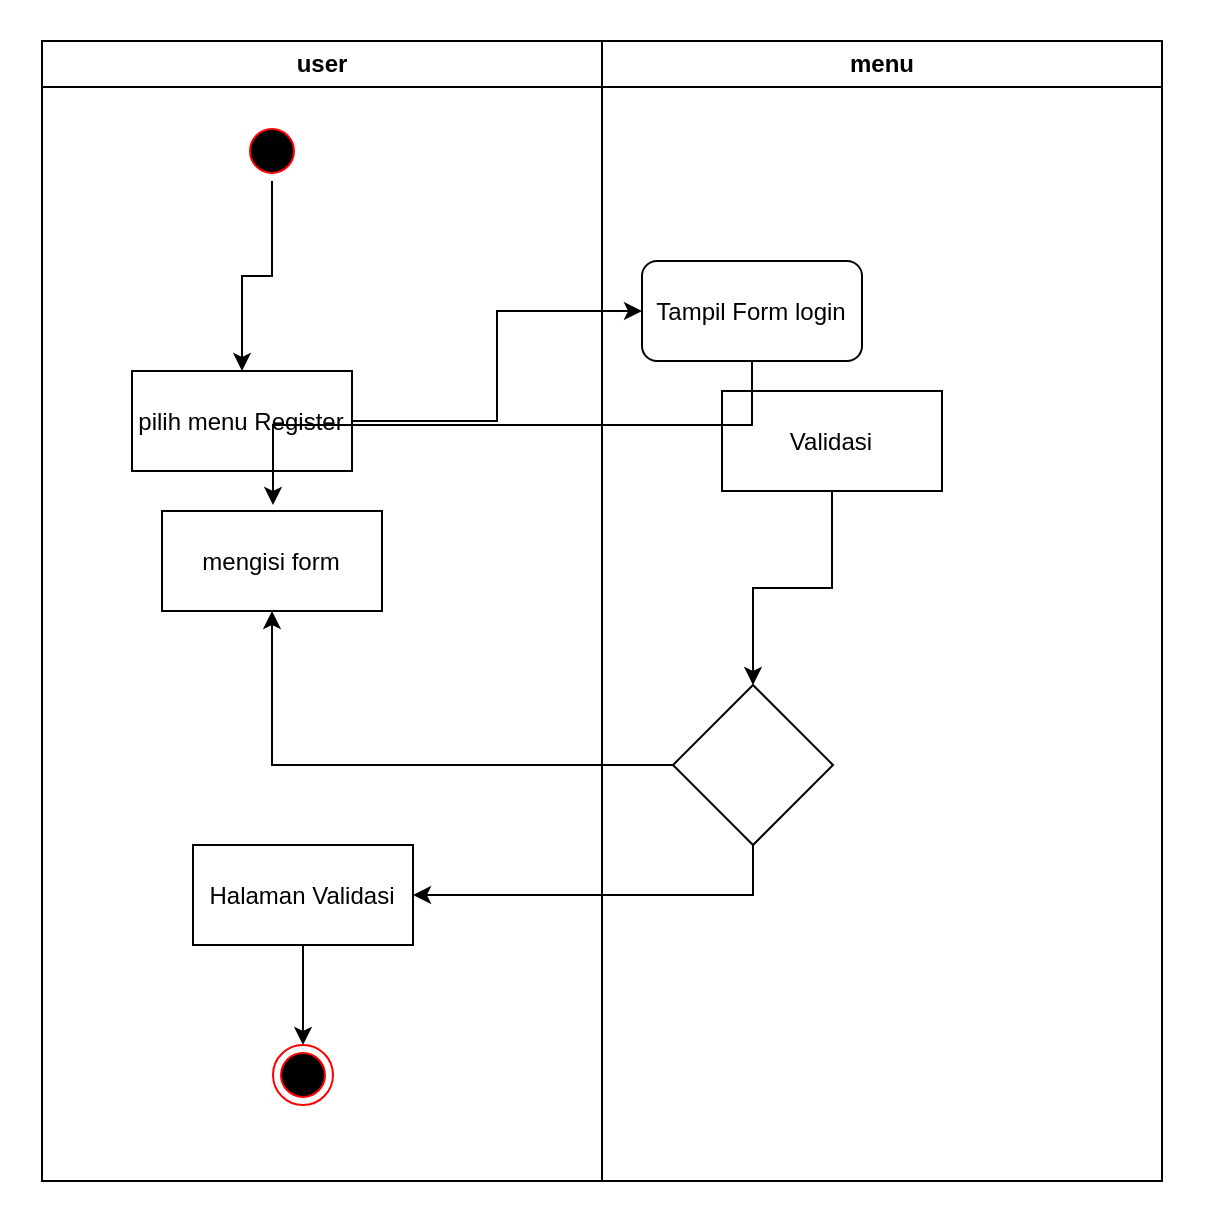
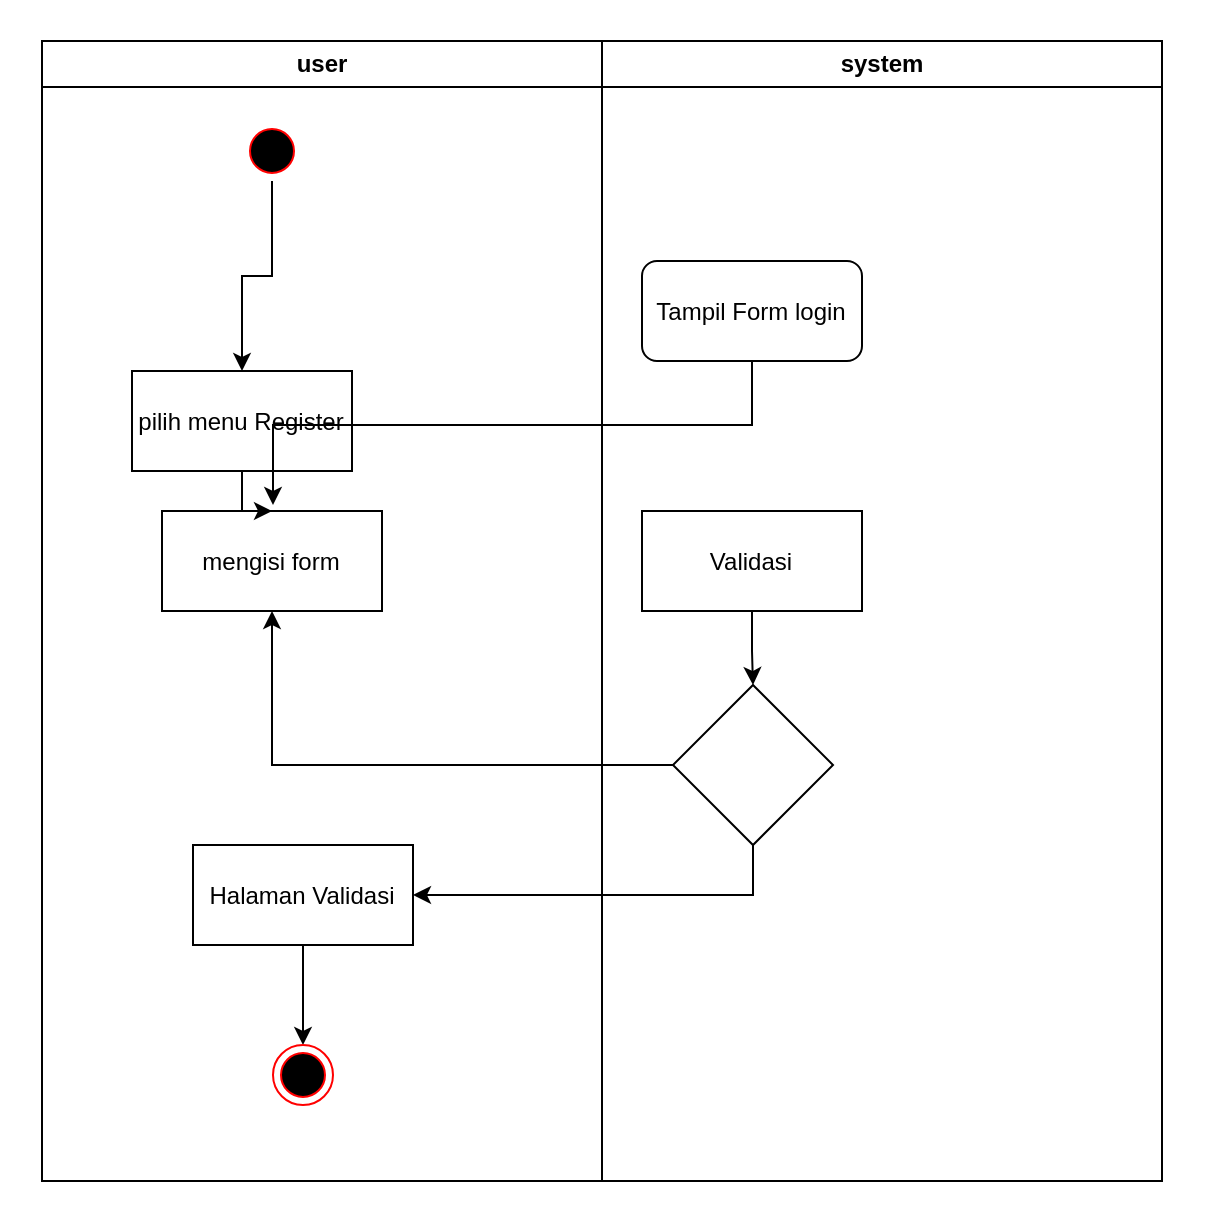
(883, 65) -> (883, 65)
(497, 388) -> (242, 492)
(832, 441) -> (752, 561)
